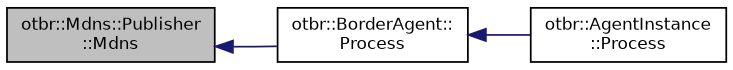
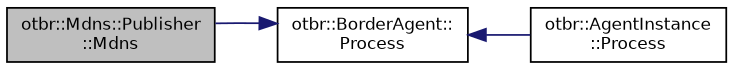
(255, 47) -> (237, 23)
